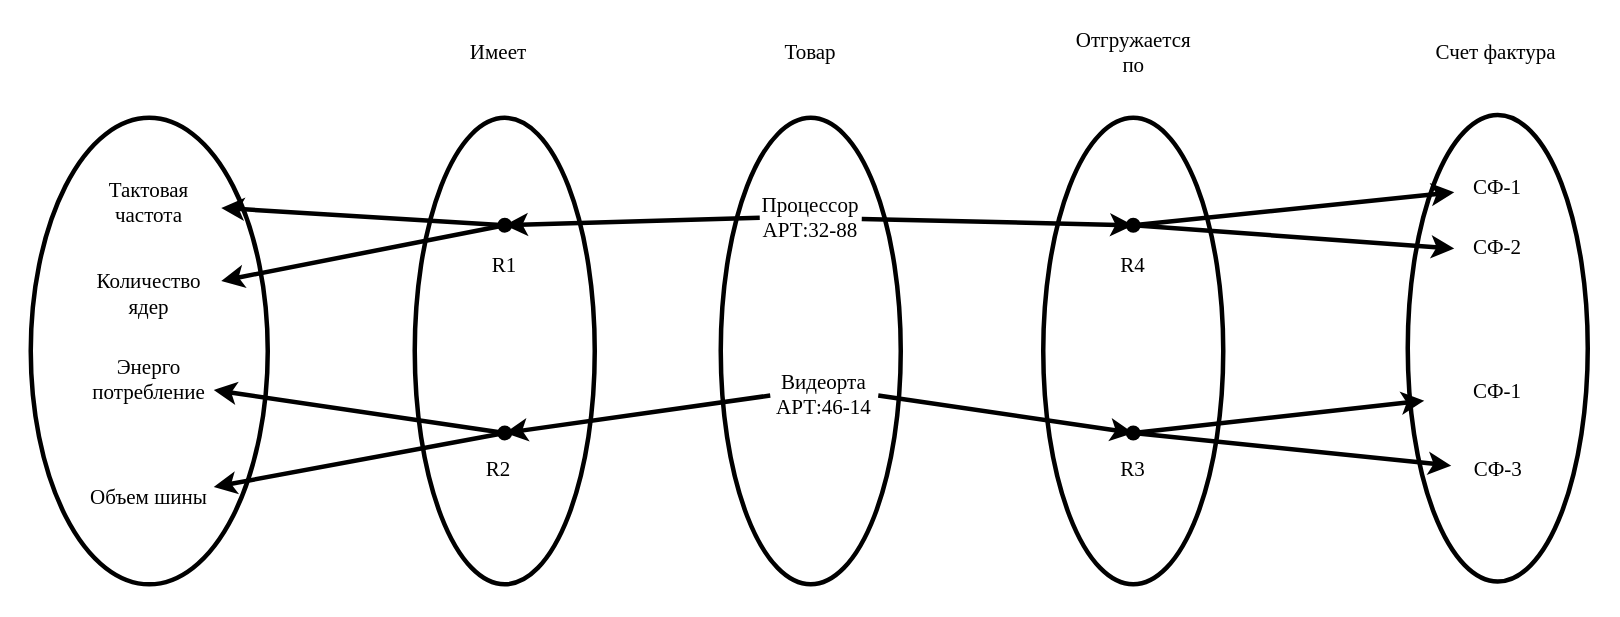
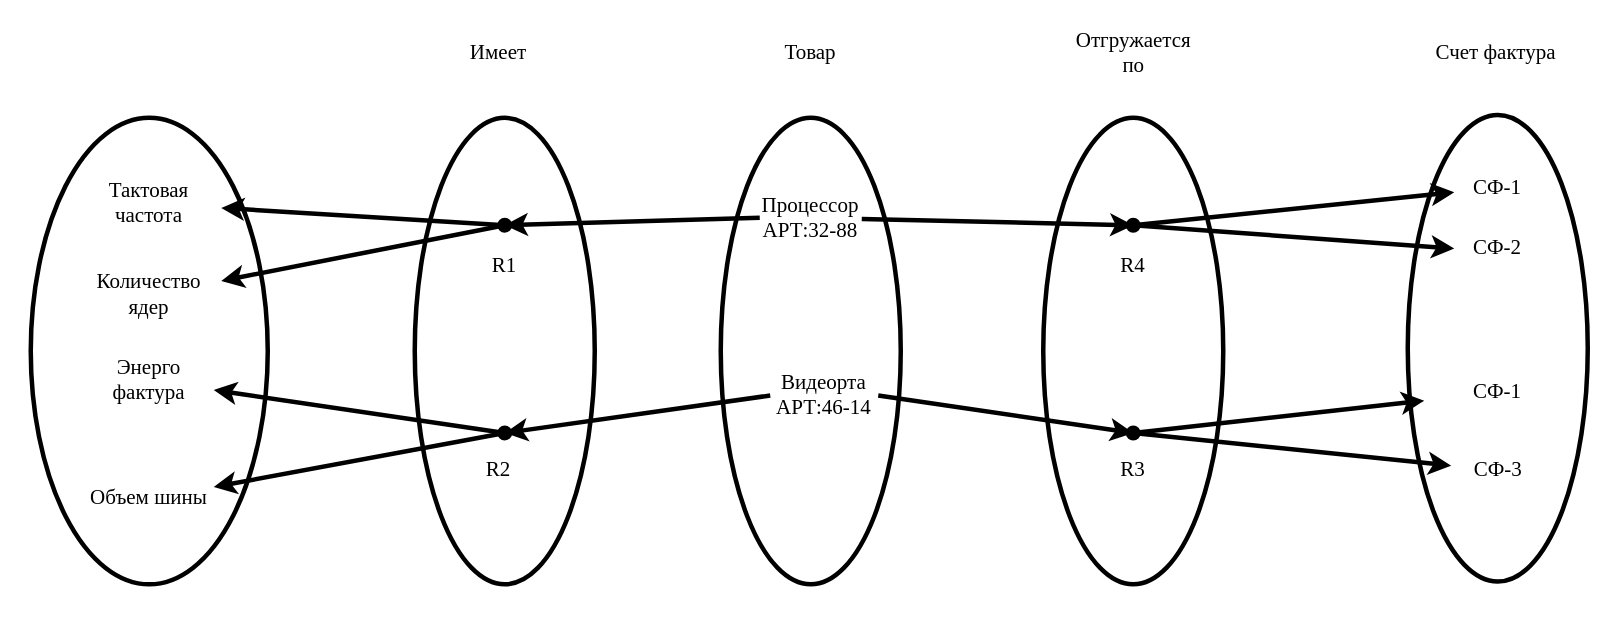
(149, 380) -> (149, 380)
